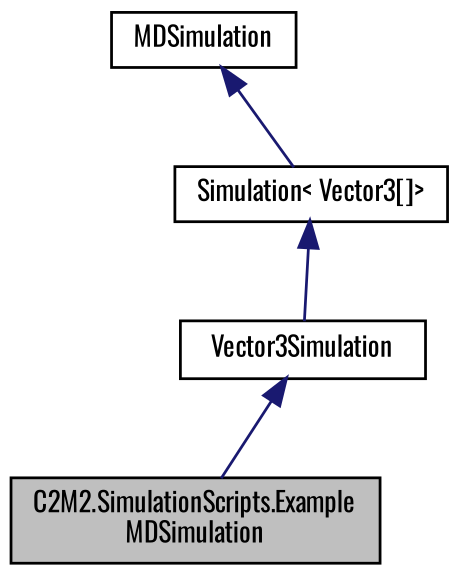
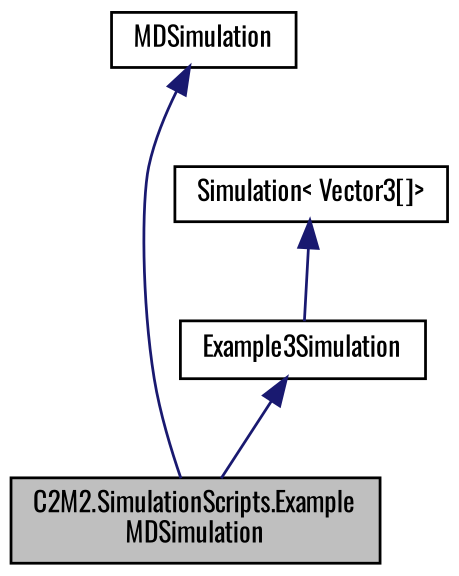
(266, 129) -> (145, 284)
(303, 350) -> (303, 350)
